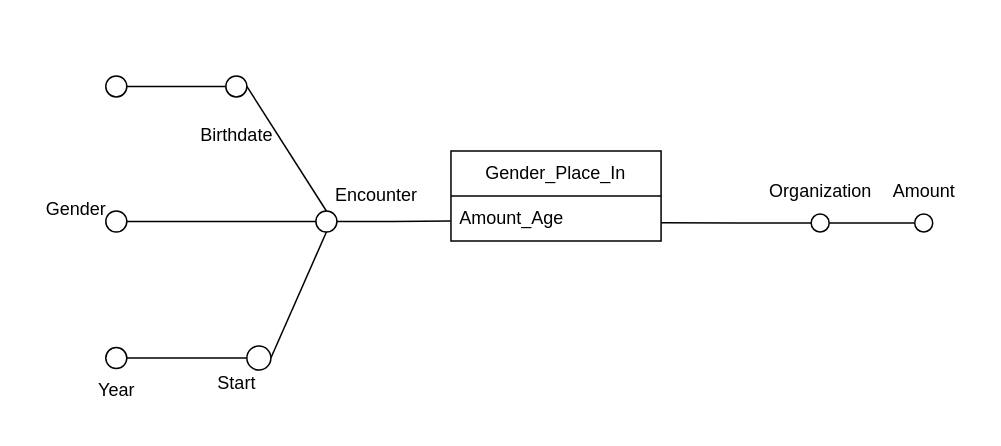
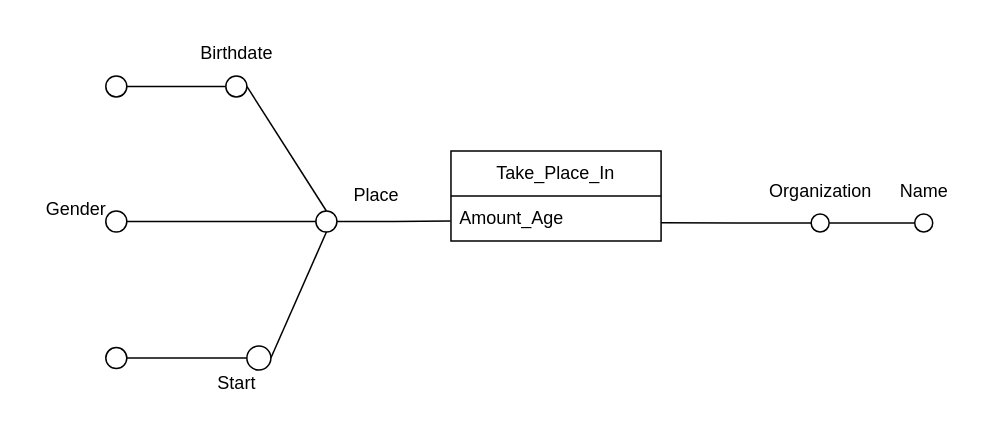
(236, 136) -> (236, 53)
(556, 173) -> (556, 173)
(924, 191) -> (924, 191)
(377, 196) -> (377, 196)
(116, 391) -> none
